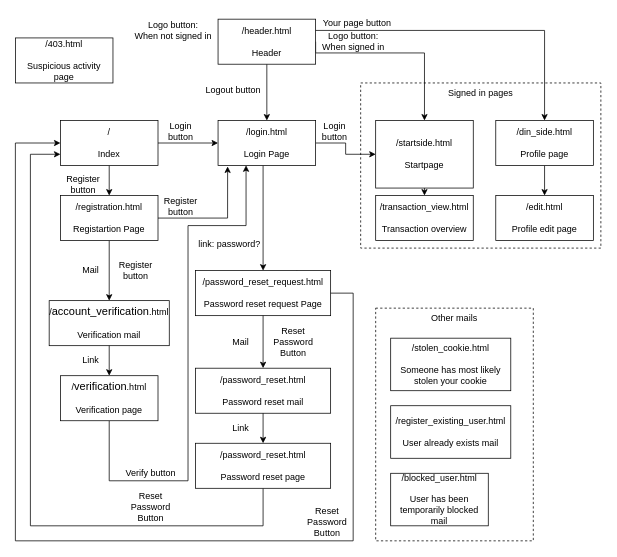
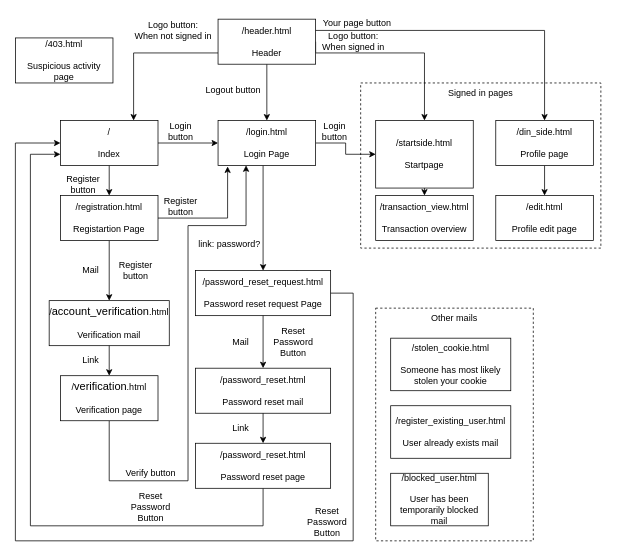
none -> (134, 83)
